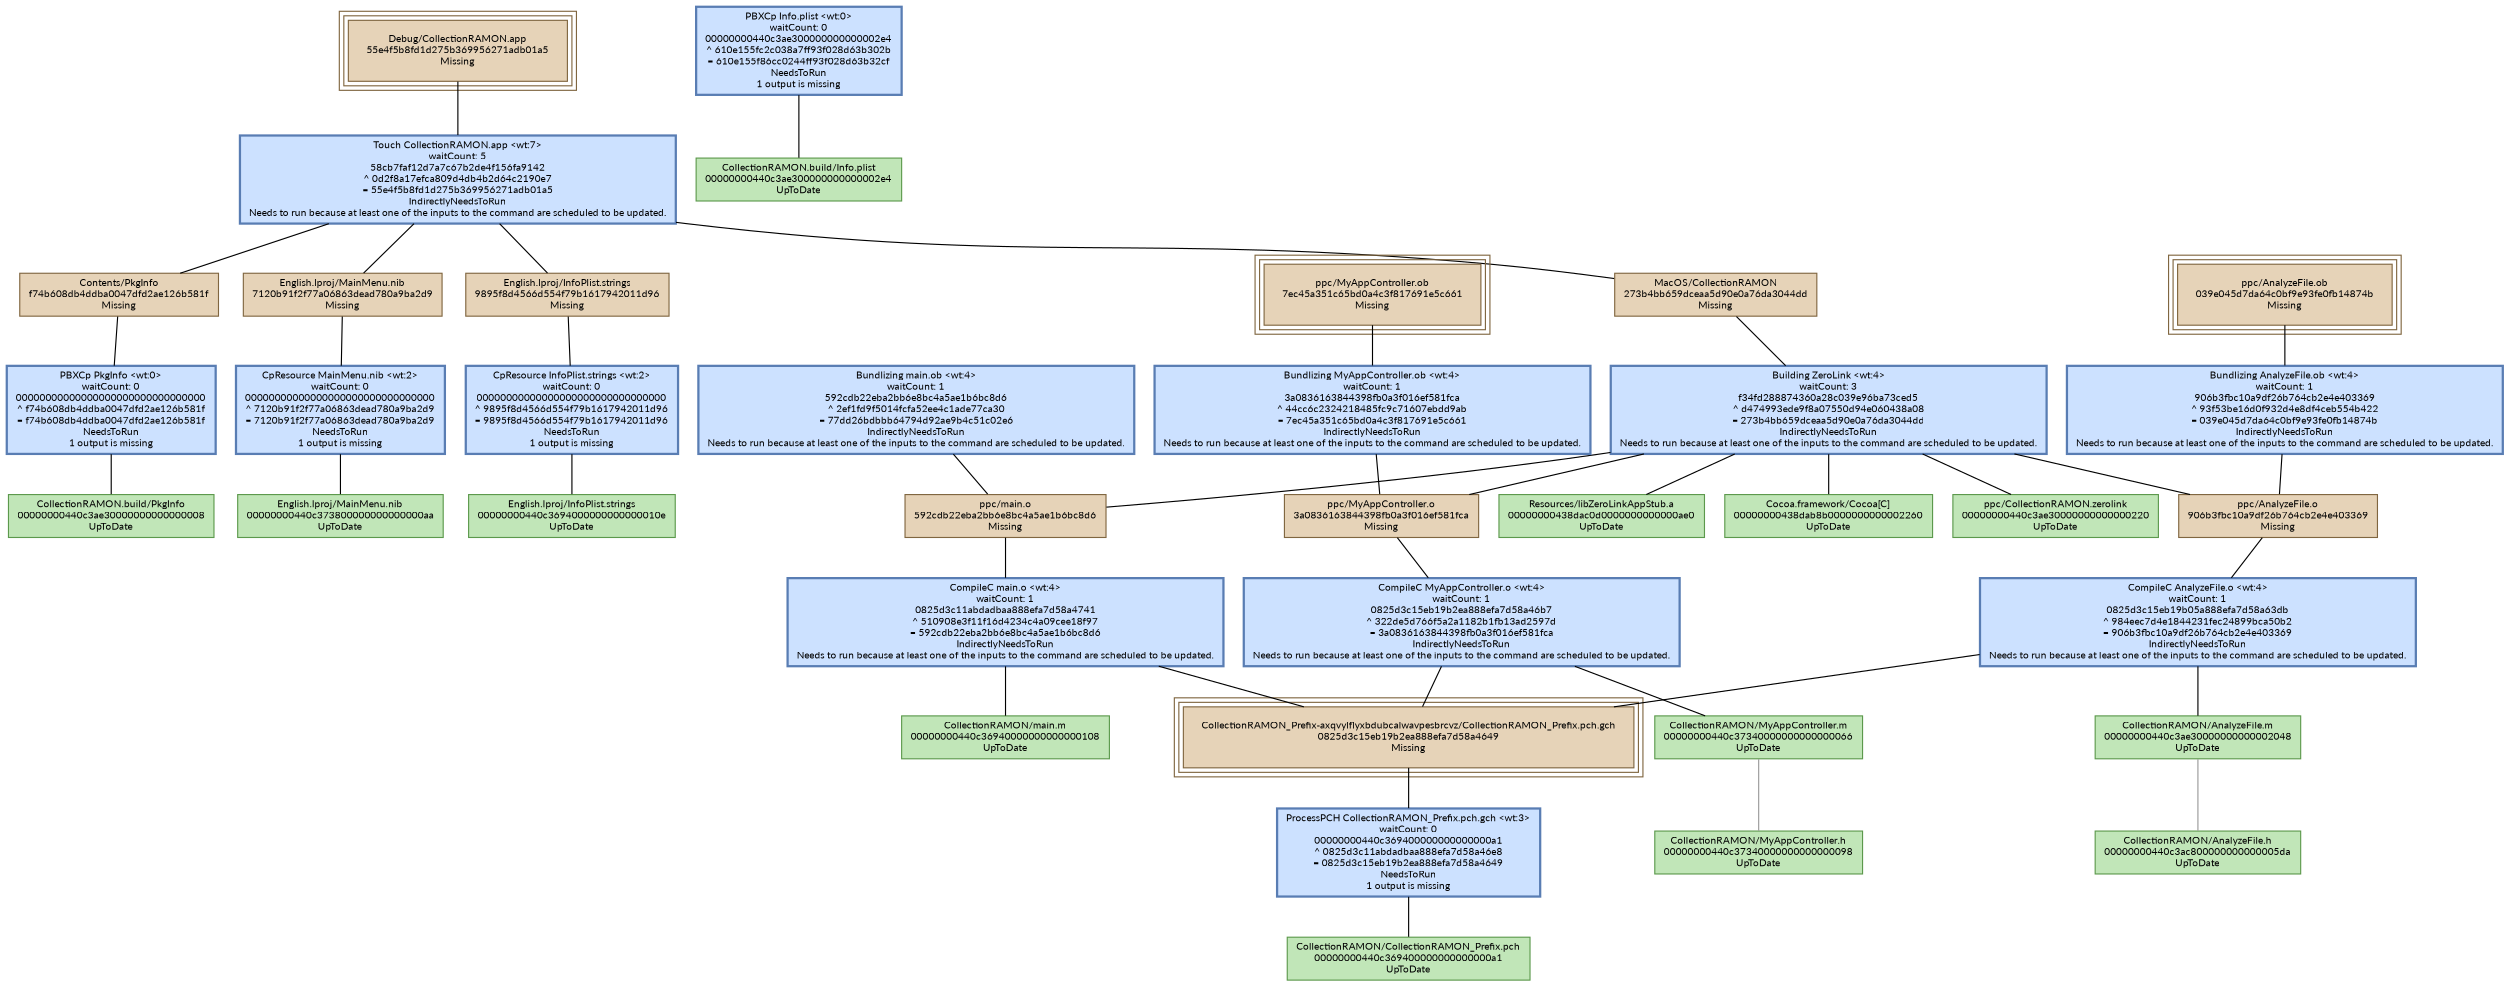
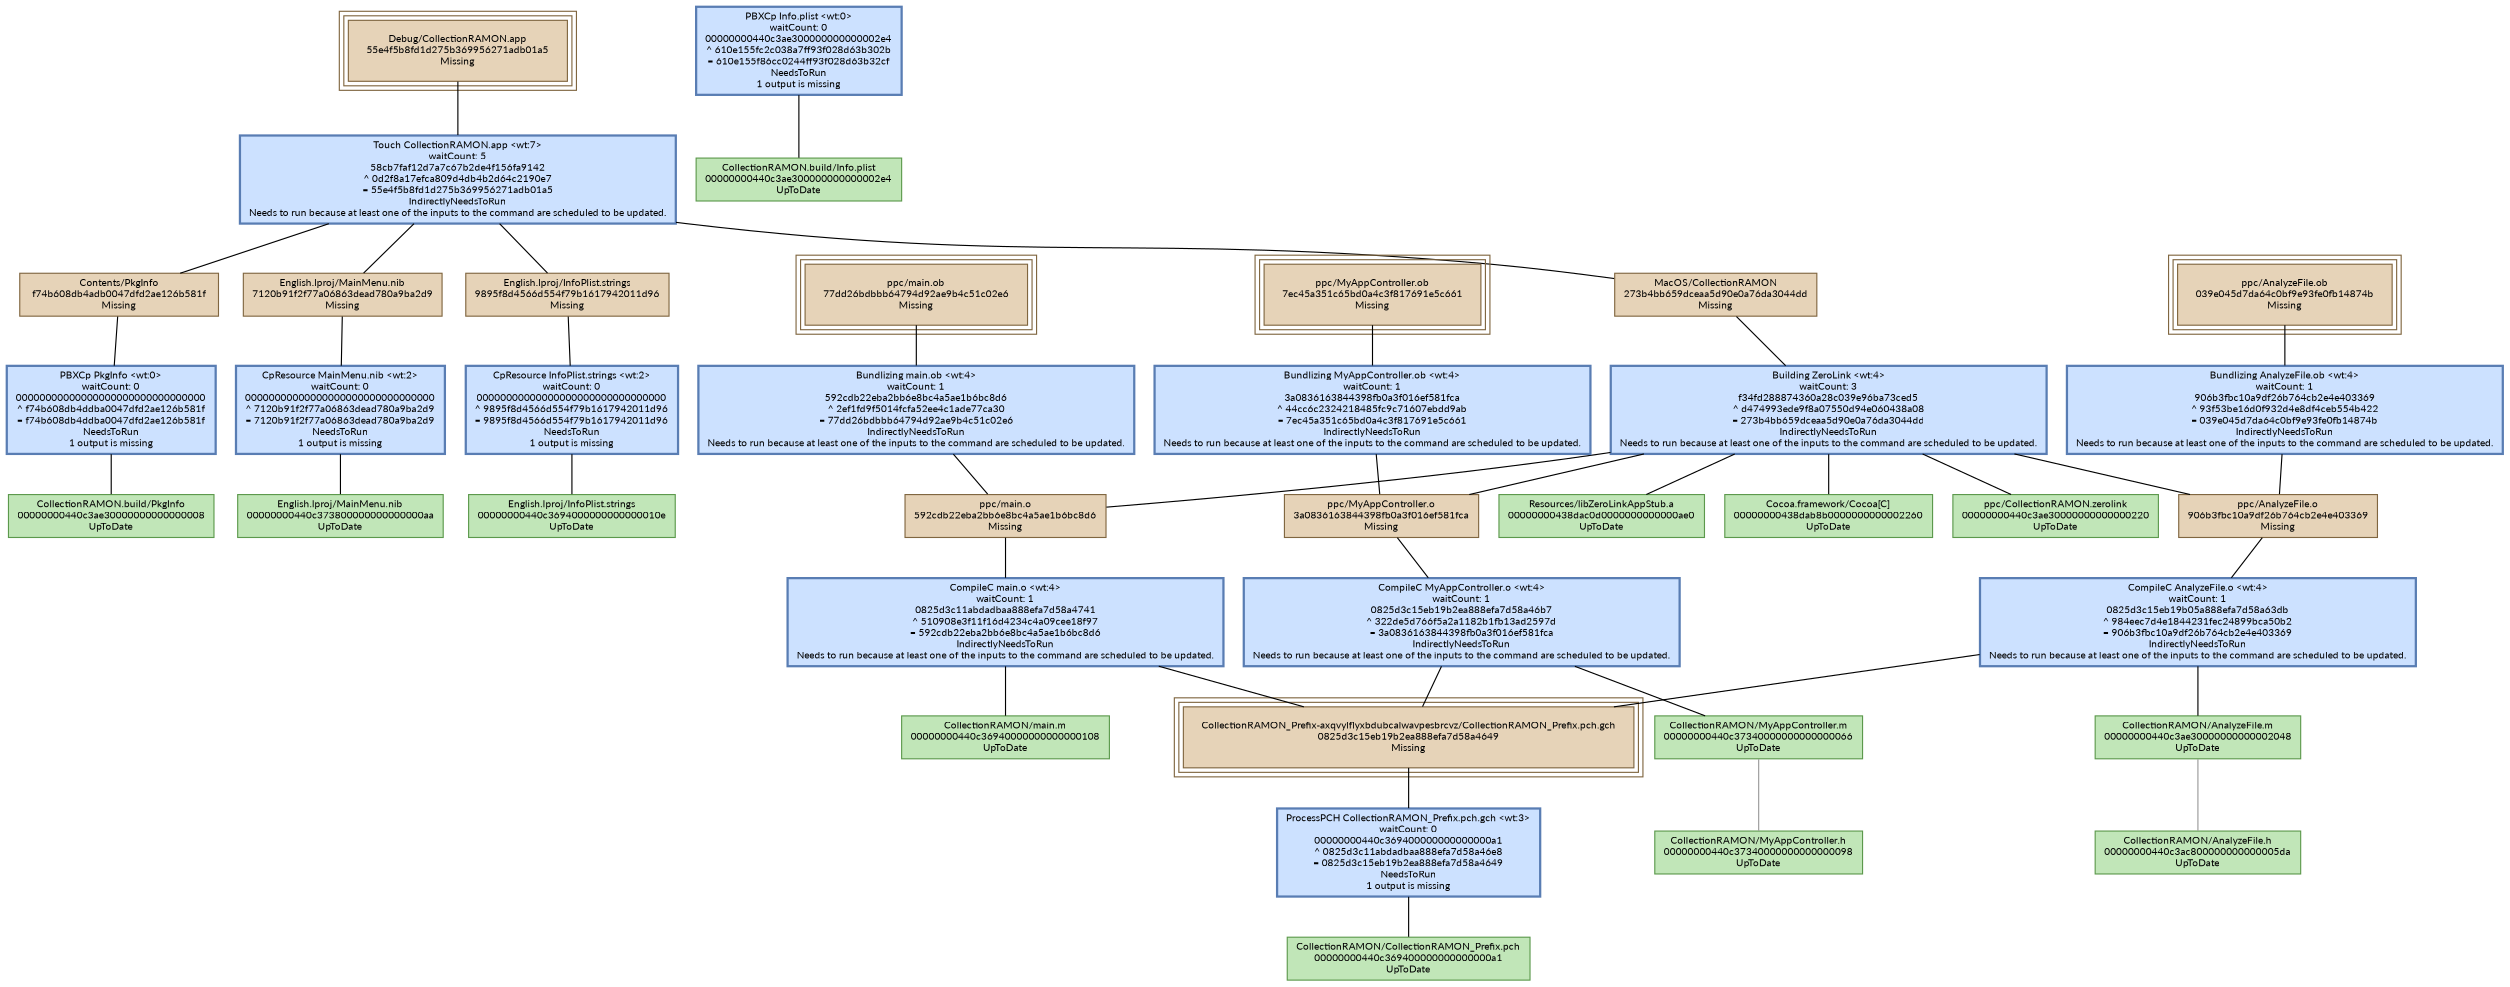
(119, 295) -> (119, 295)
none -> (916, 295)
